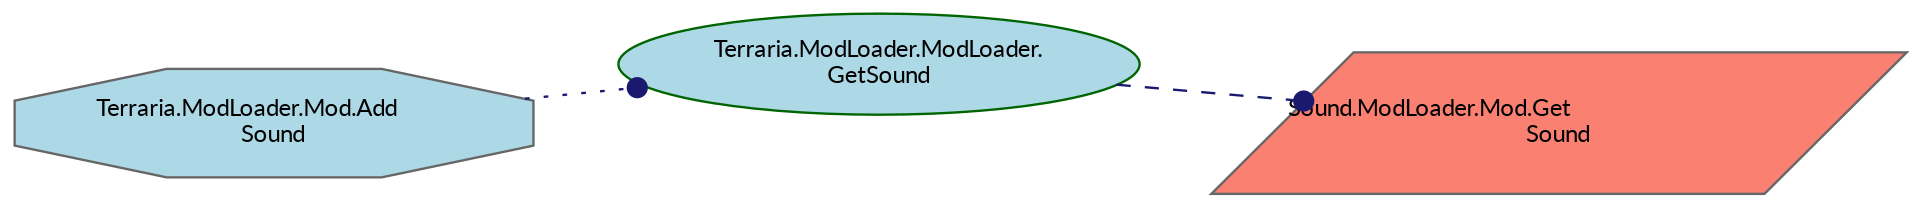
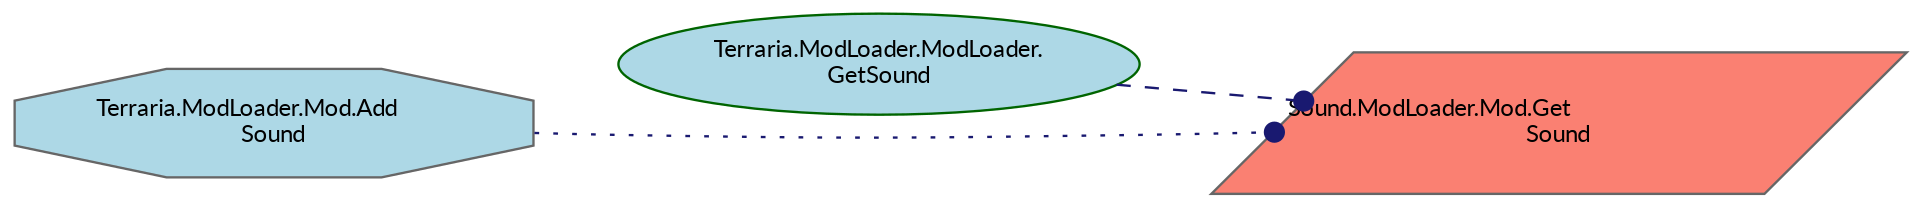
(576, 94) -> (900, 138)
